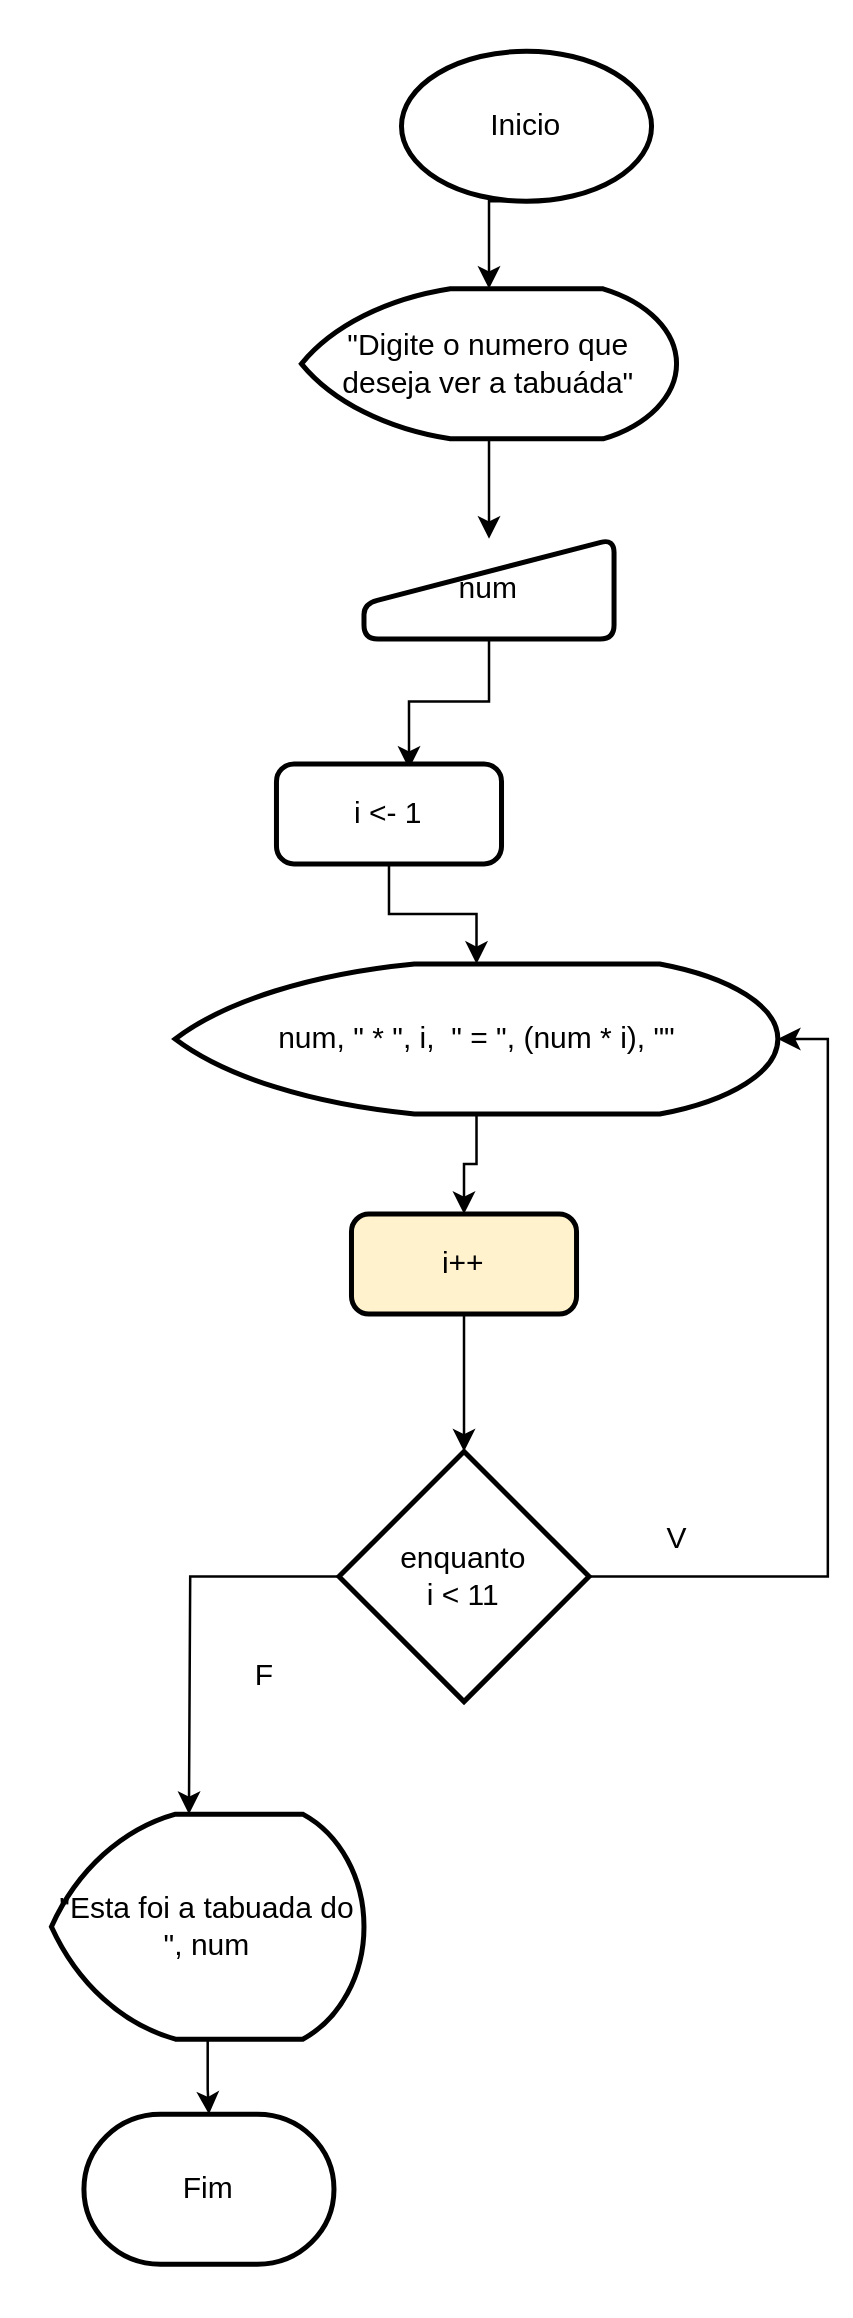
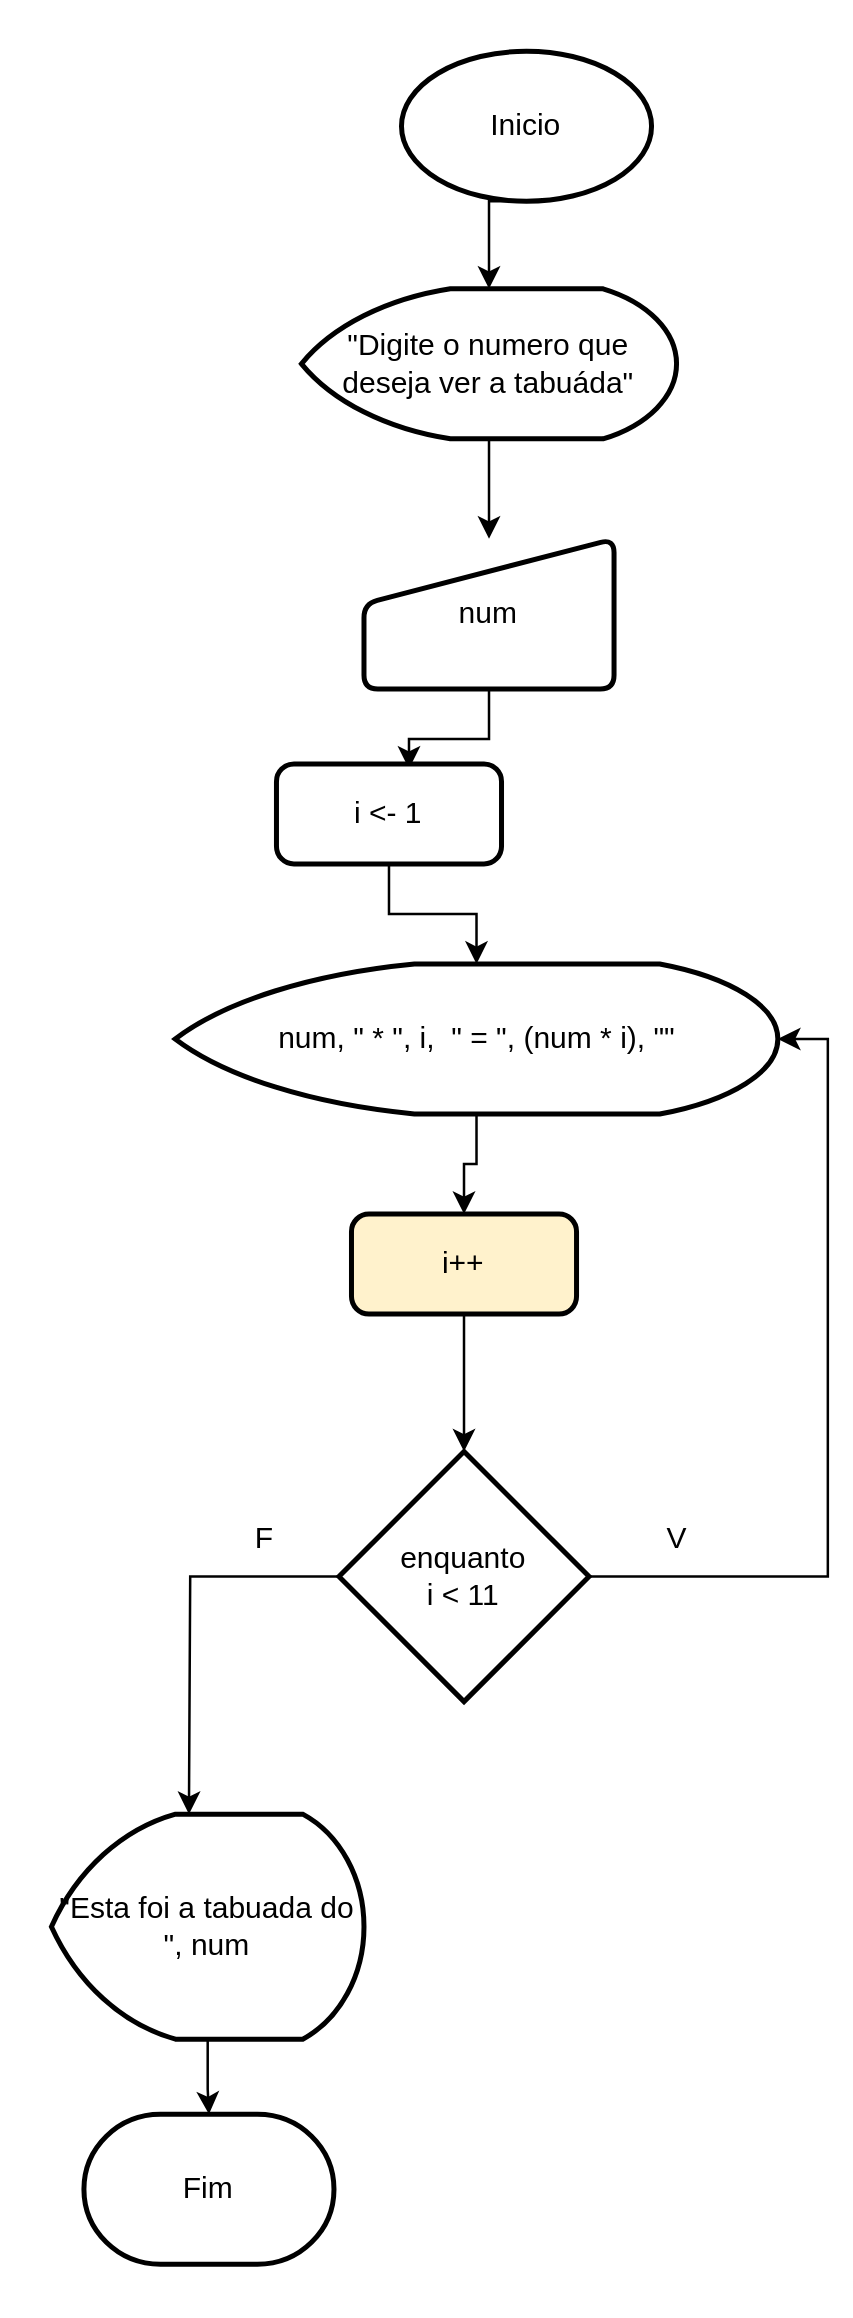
(489, 589) -> (489, 614)
(264, 1676) -> (264, 1539)
